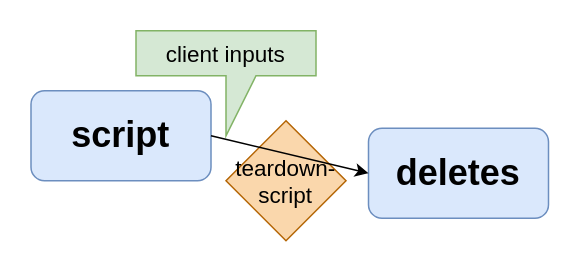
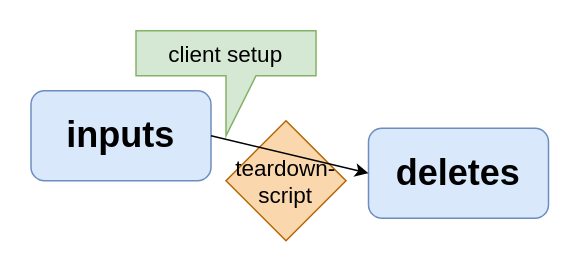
(226, 53) -> (226, 53)
(121, 136) -> (121, 136)
